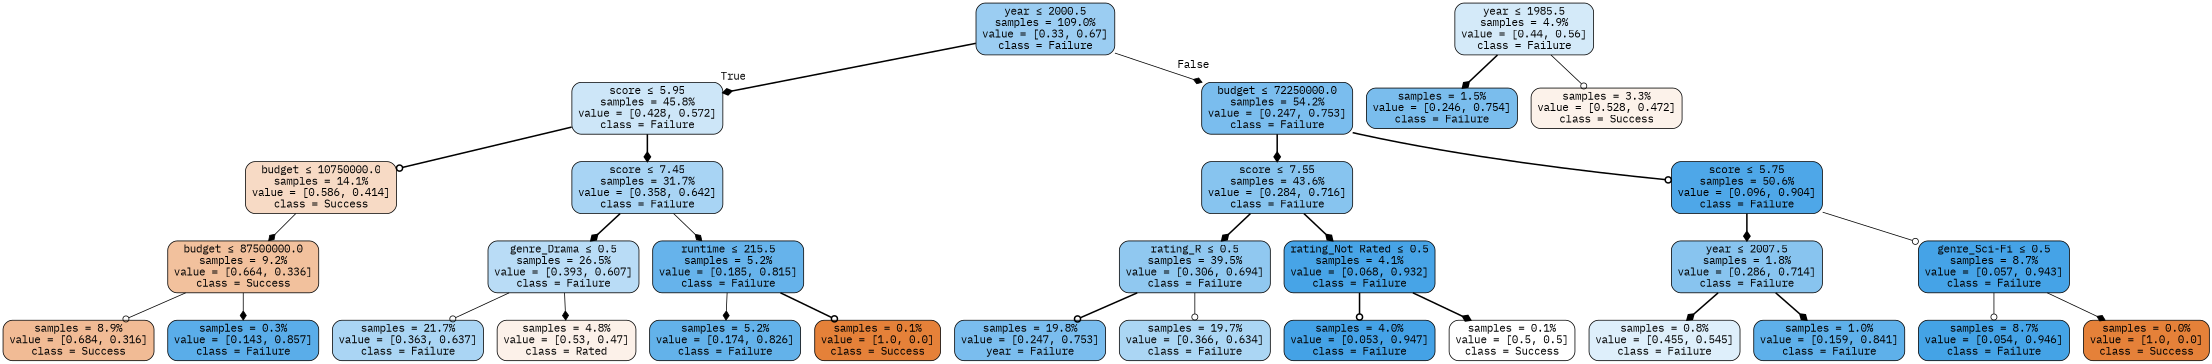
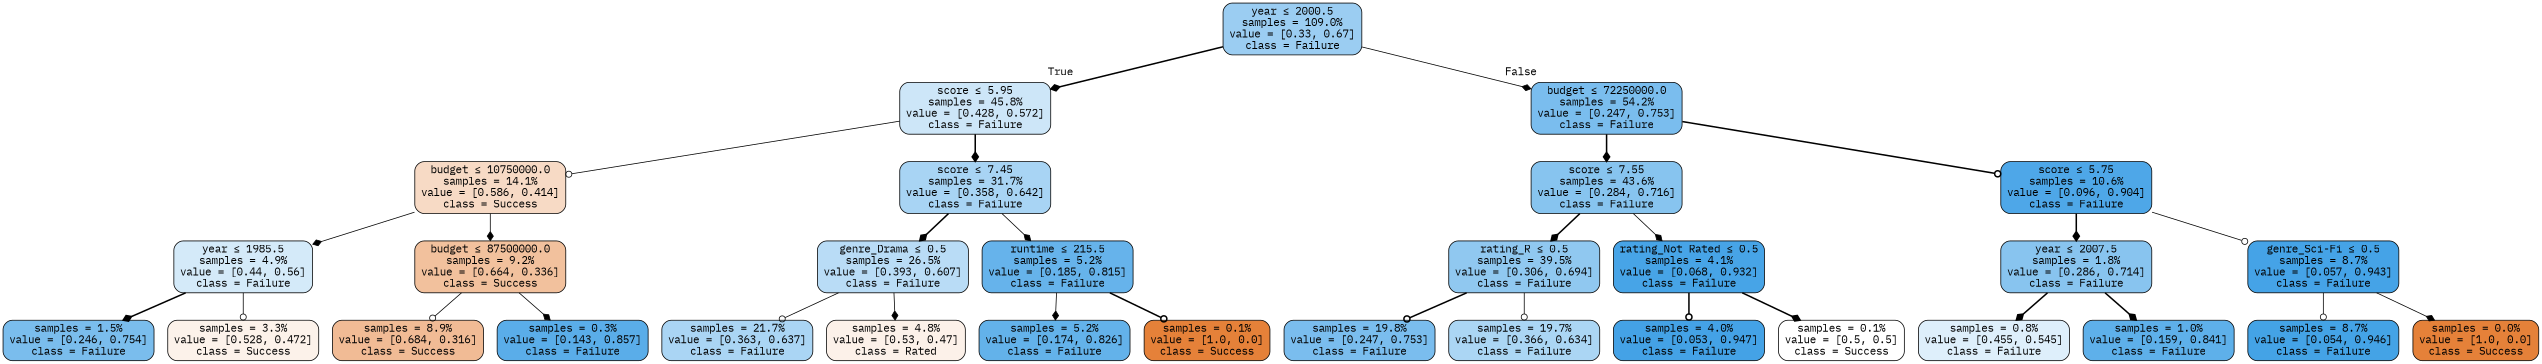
(487, 147) -> (736, 147)
(1747, 181) -> (2076, 181)
(1315, 224) -> (1644, 224)
none -> (368, 227)
(1030, 352) -> (1360, 352)
